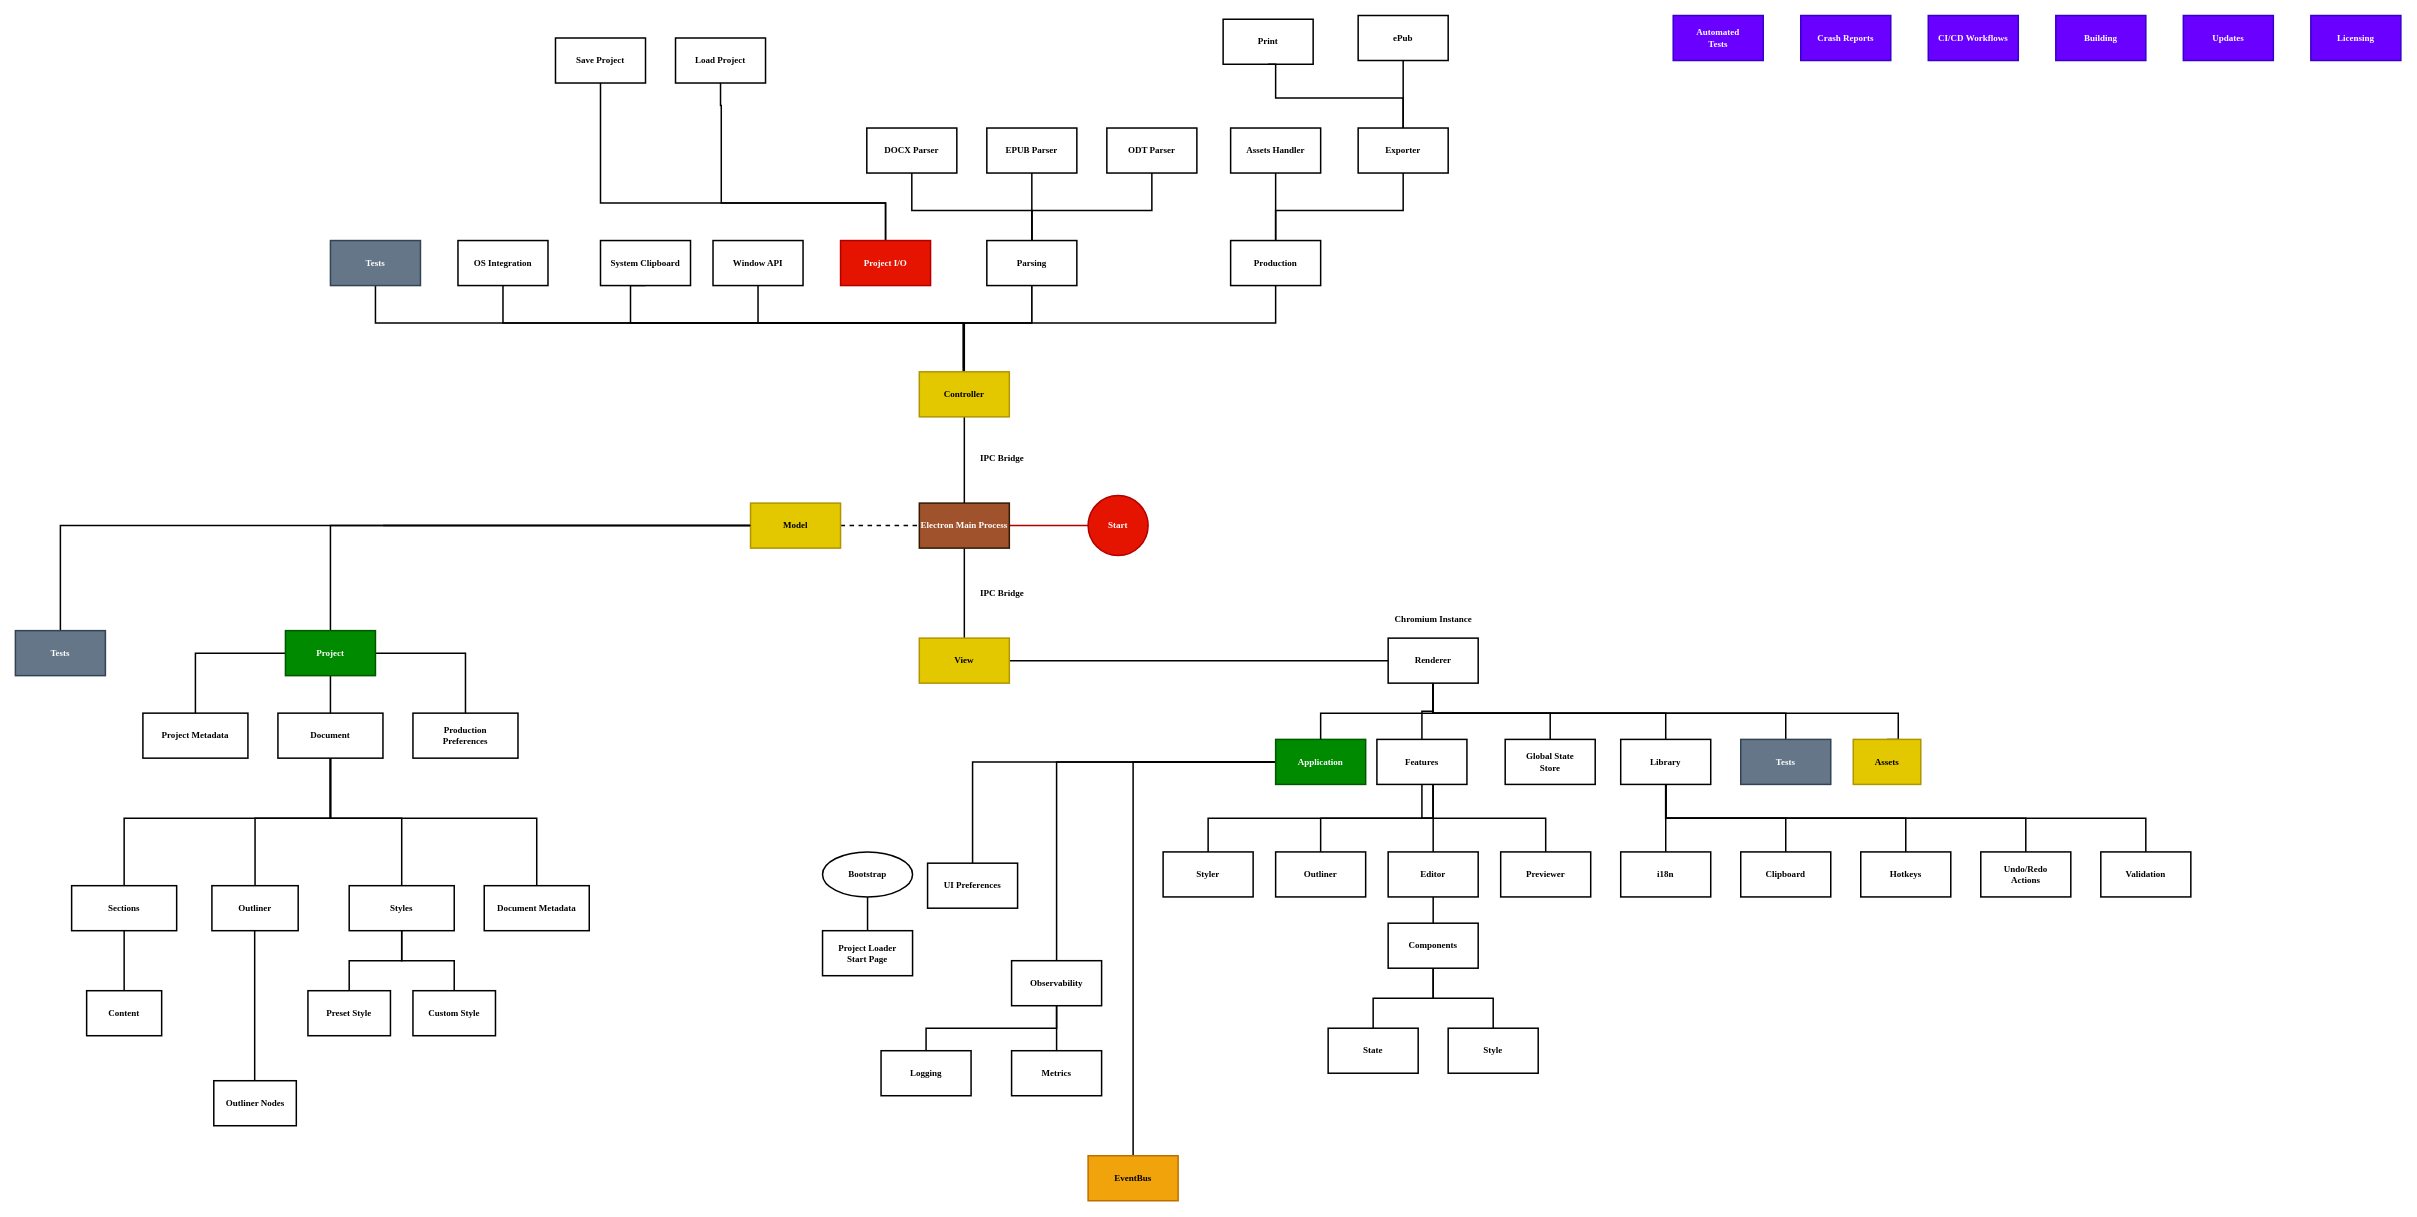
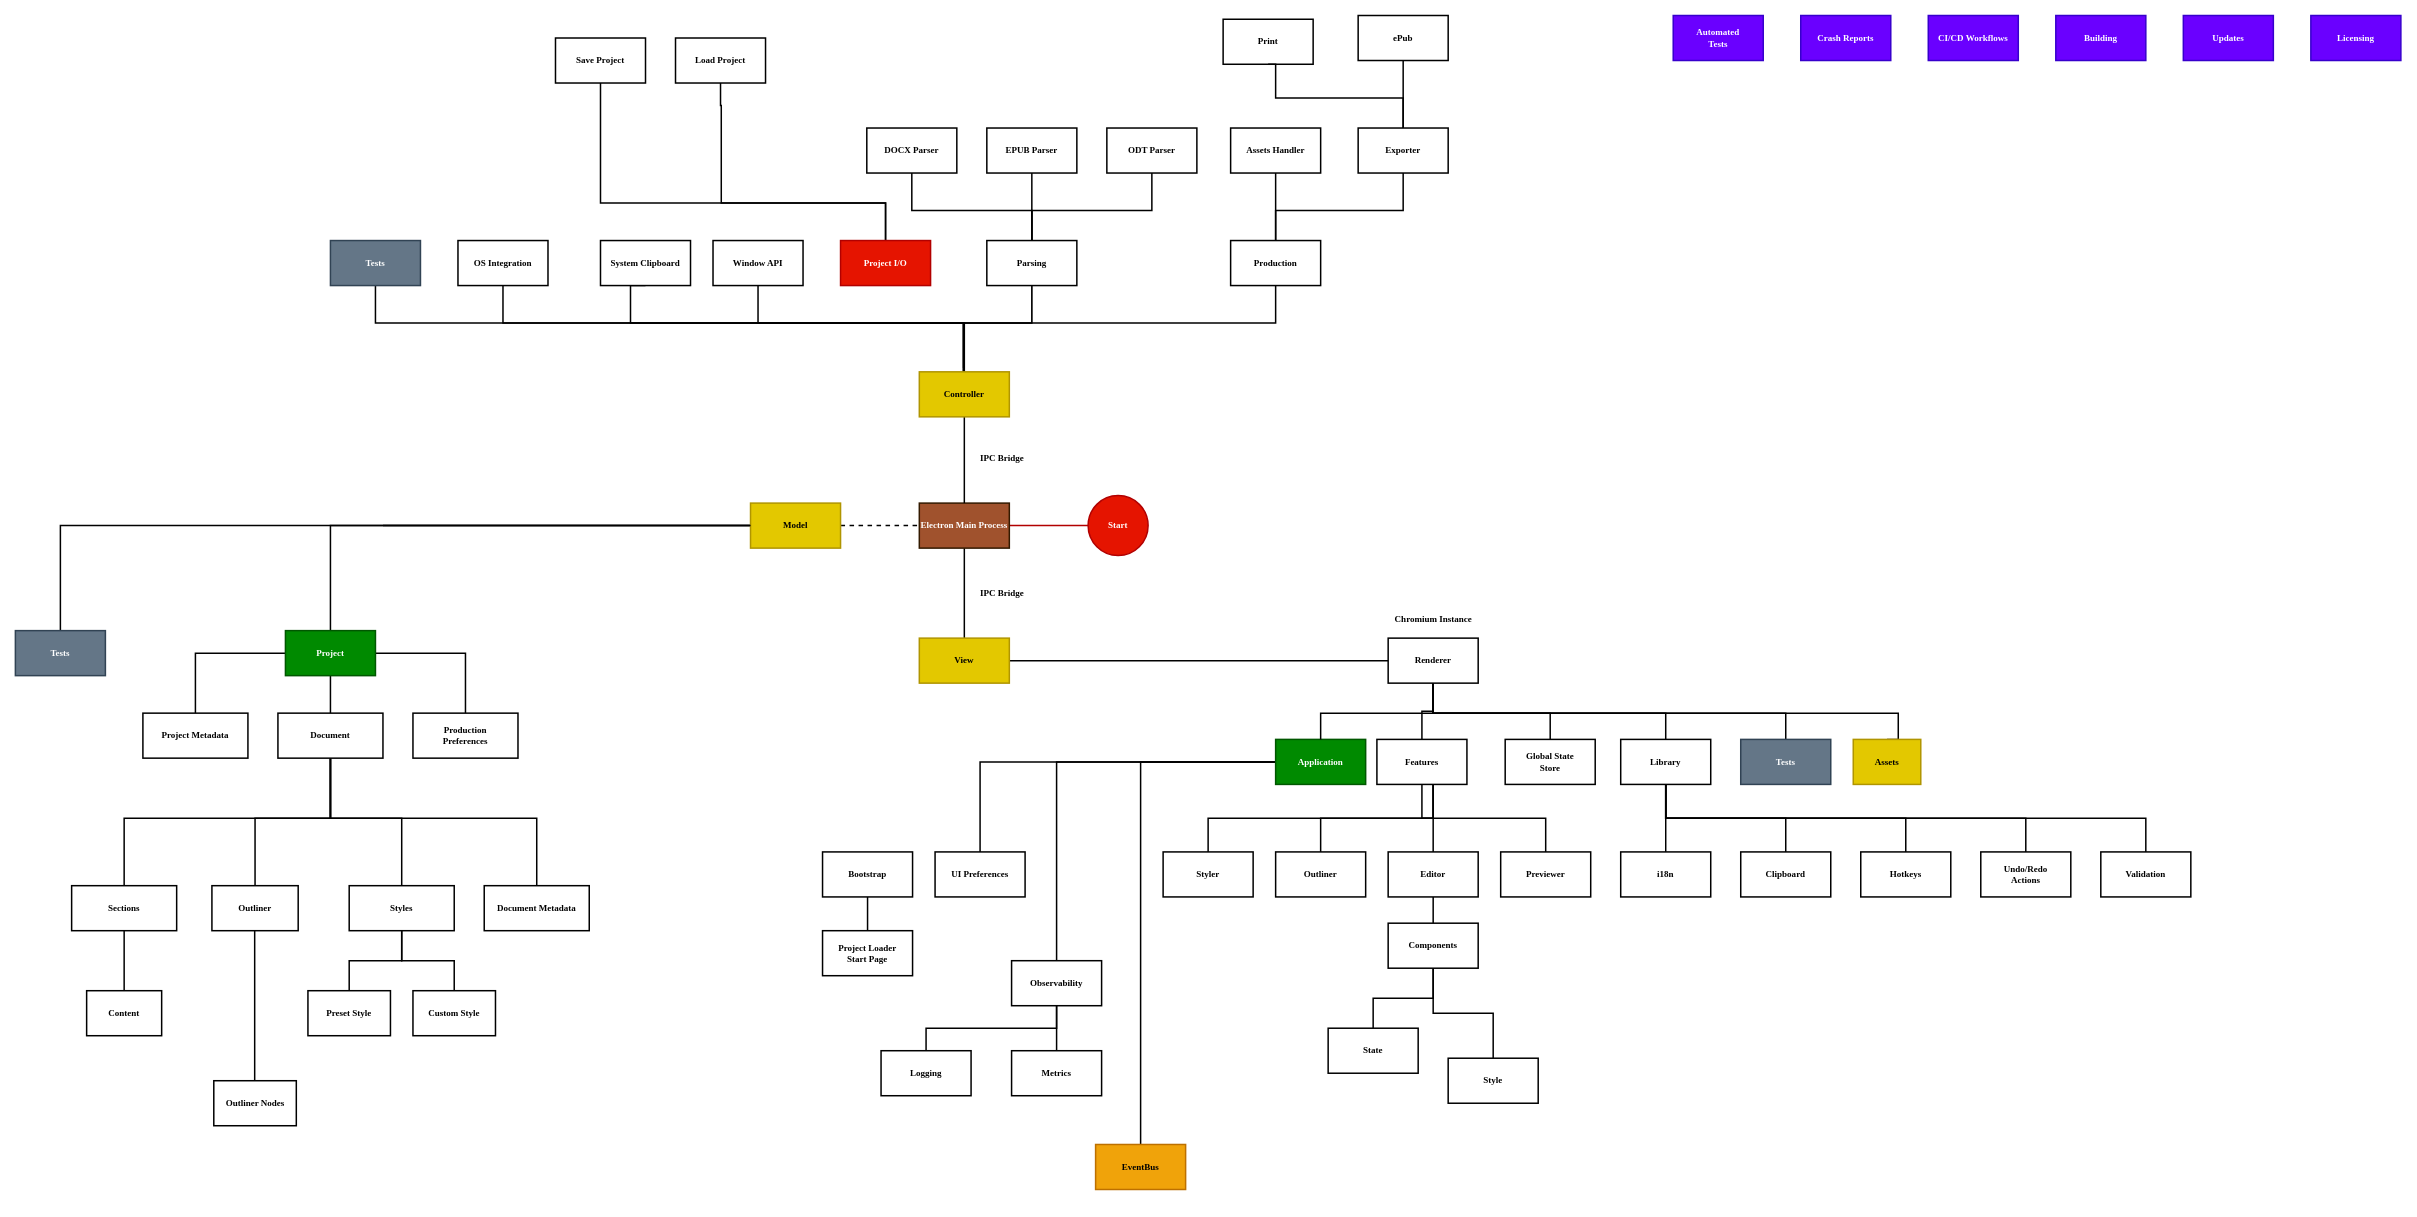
(867, 874) -> (867, 874)
(972, 885) -> (980, 874)
(1493, 1050) -> (1493, 1080)
(1133, 1178) -> (1140, 1167)
